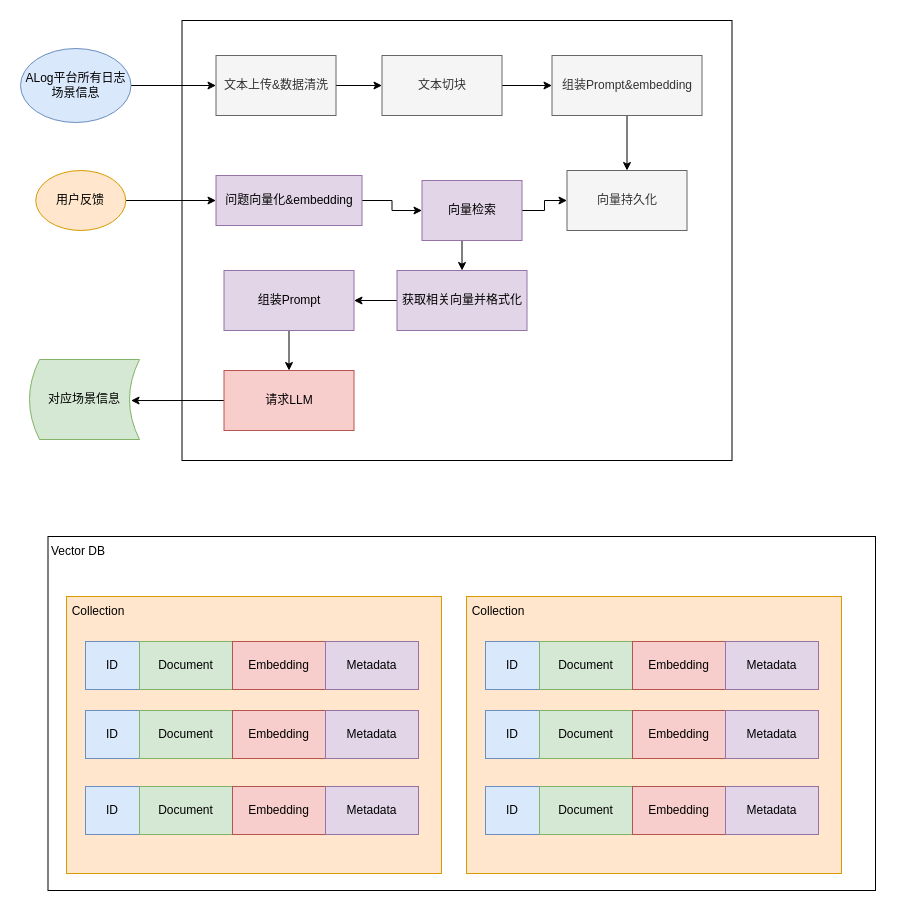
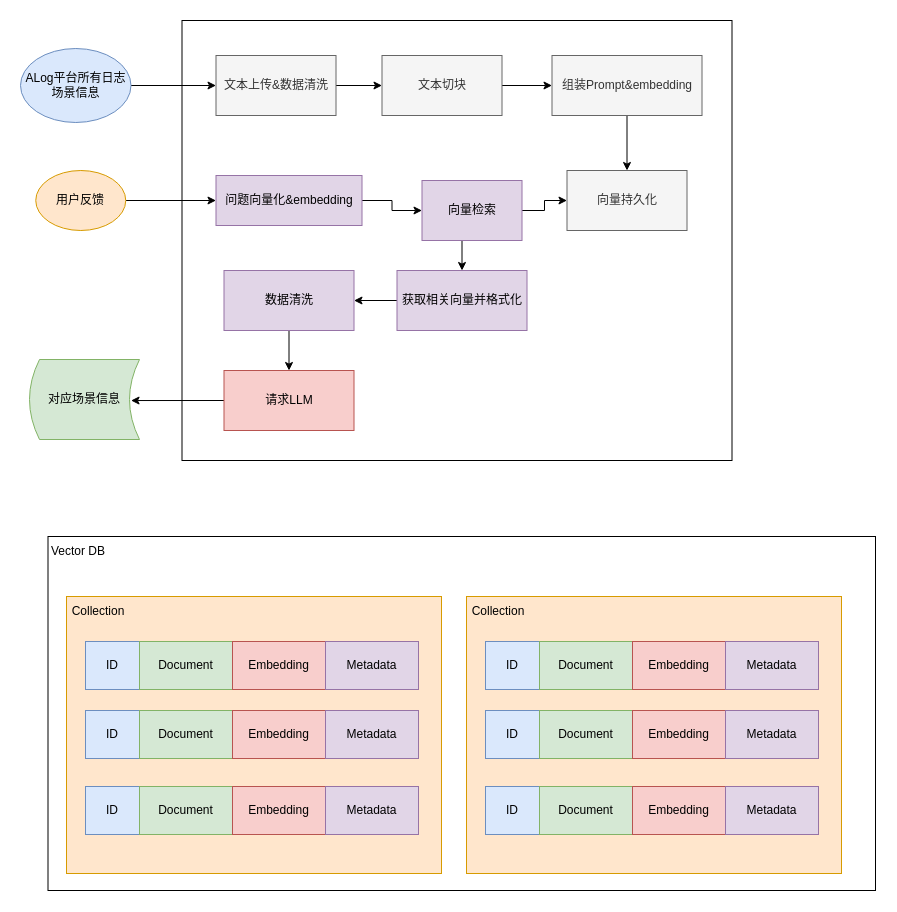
(290, 301) -> (290, 301)
